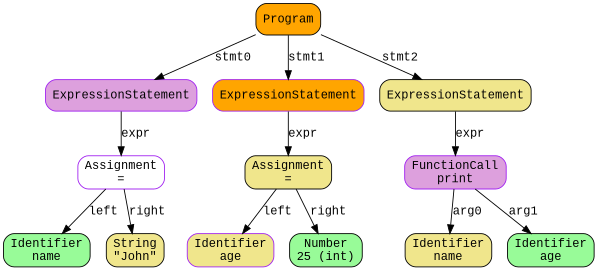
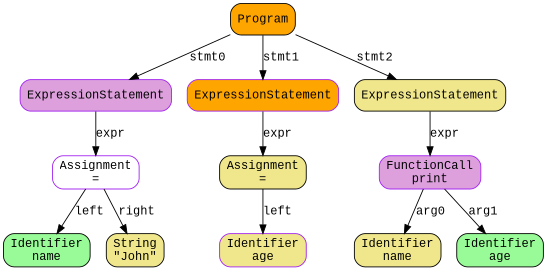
(326, 250) -> none
